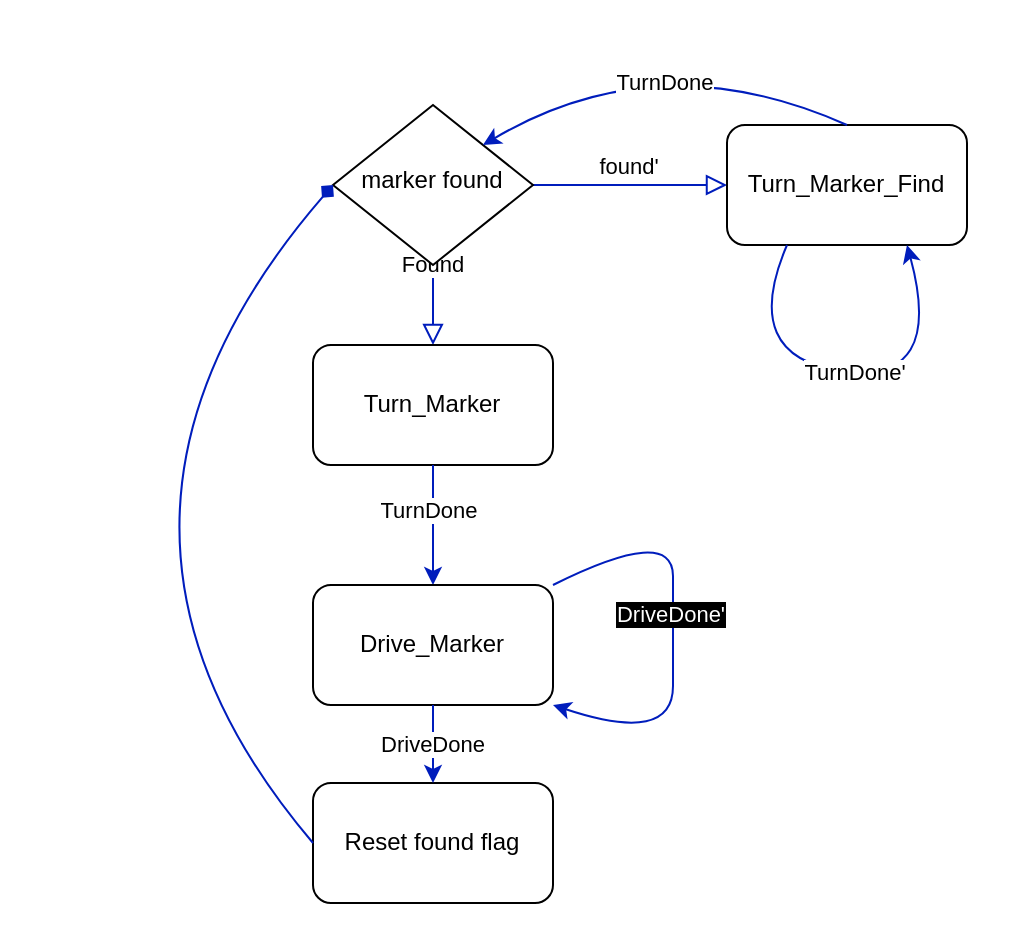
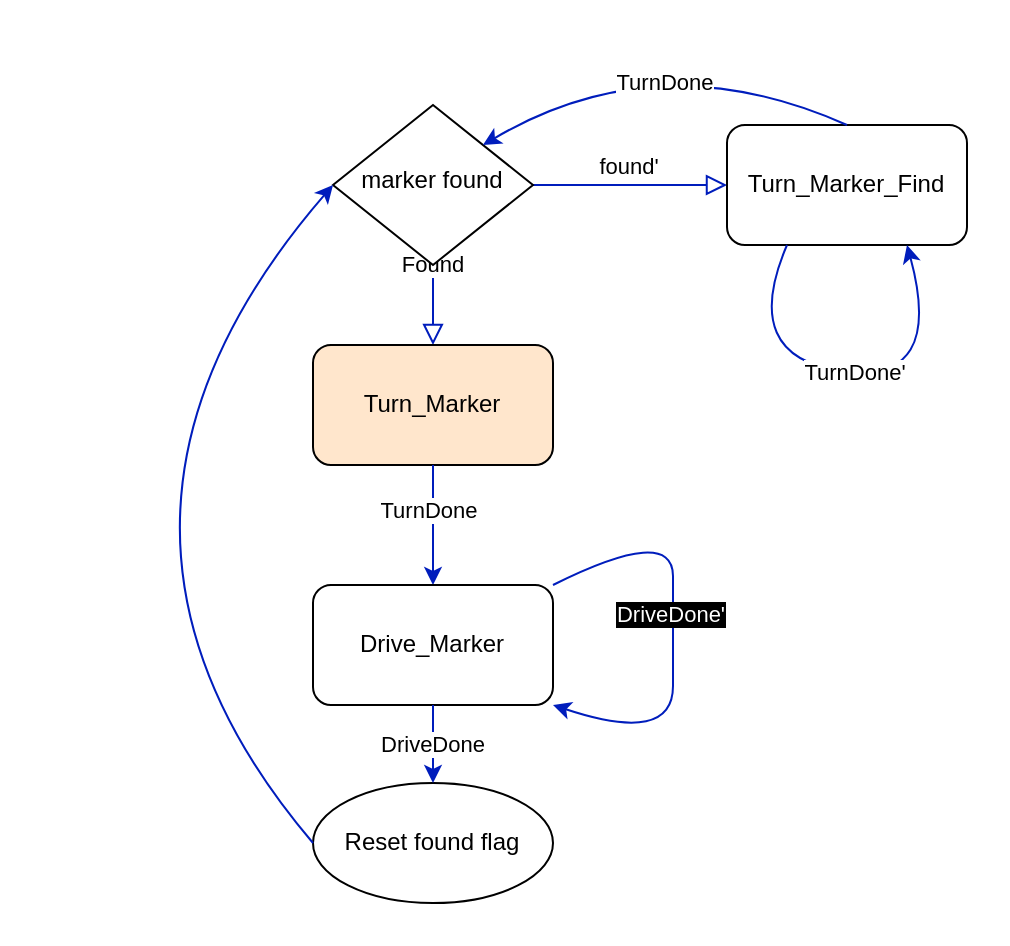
(322, 197) -> (323, 196)
(433, 405) -> (433, 405)
(433, 843) -> (433, 843)
